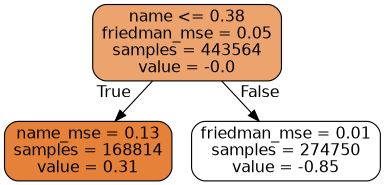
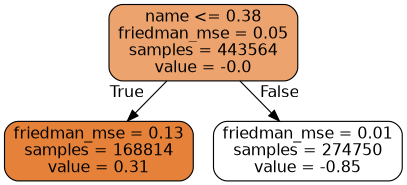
(88, 151) -> (99, 151)
